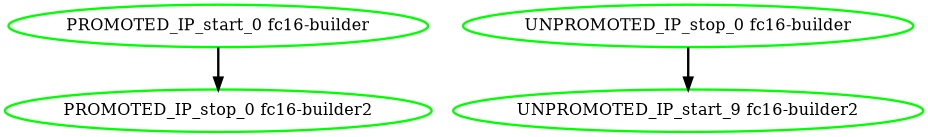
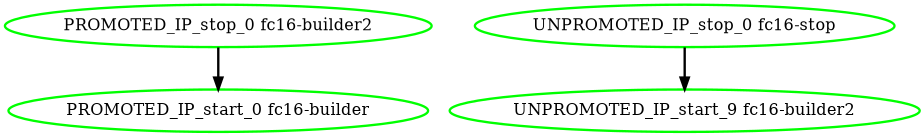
(688, 26) -> (685, 26)
(218, 63) -> (218, 63)
